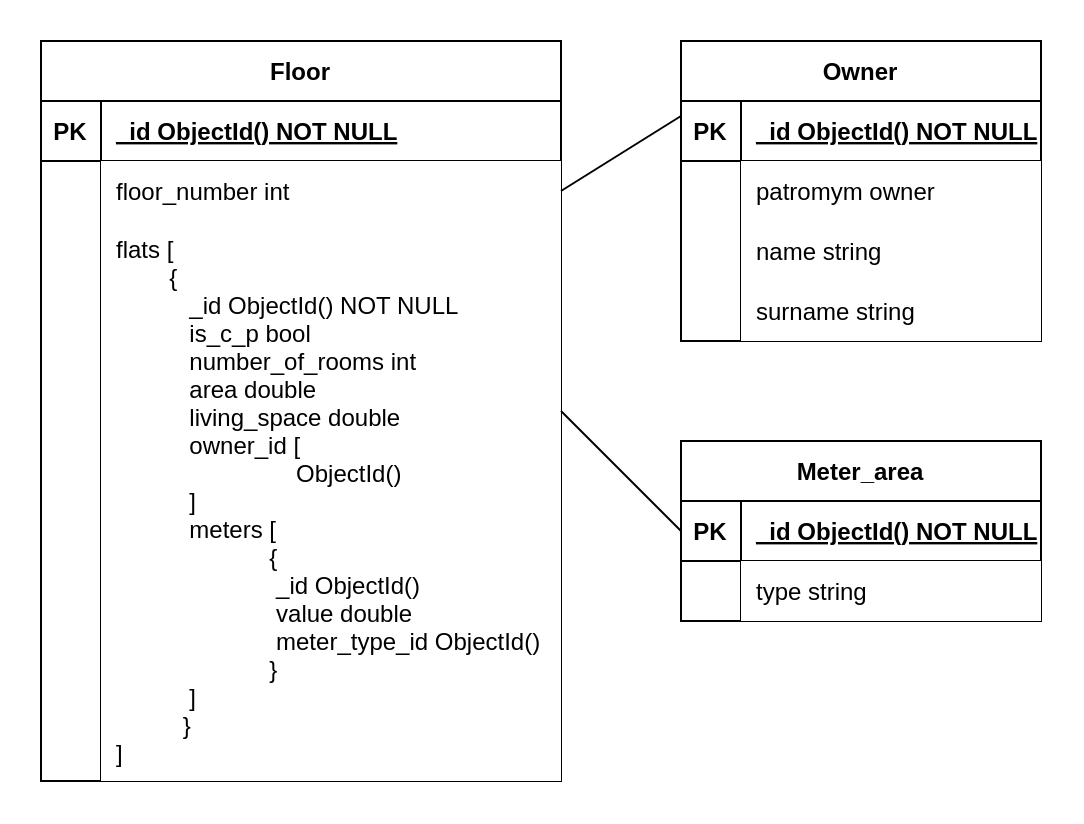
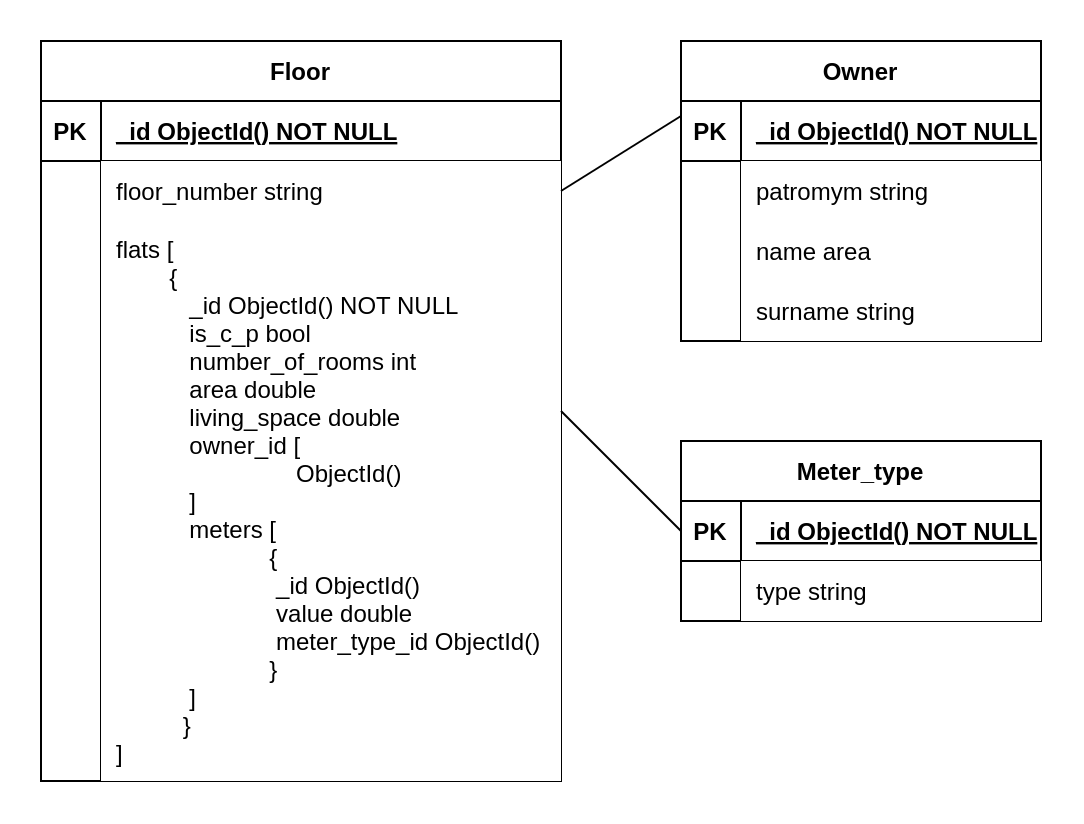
(214, 192) -> (234, 192)
(847, 192) -> (851, 192)
(824, 252) -> (813, 252)
(860, 472) -> (860, 472)
